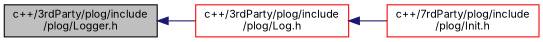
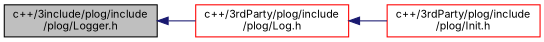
(81, 21) -> (81, 21)
(463, 21) -> (464, 21)
